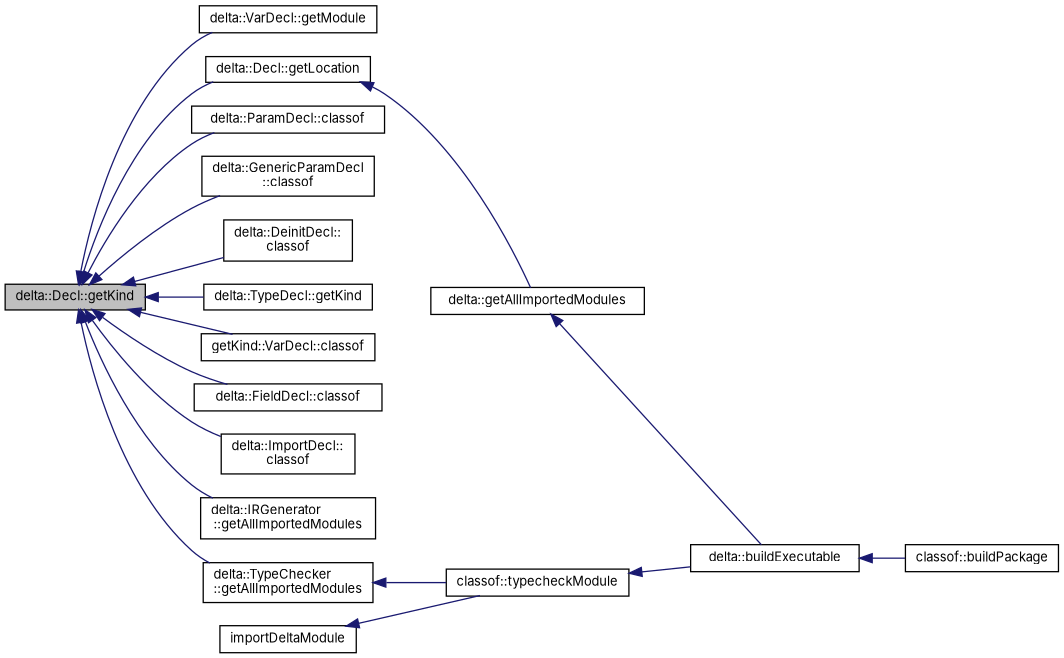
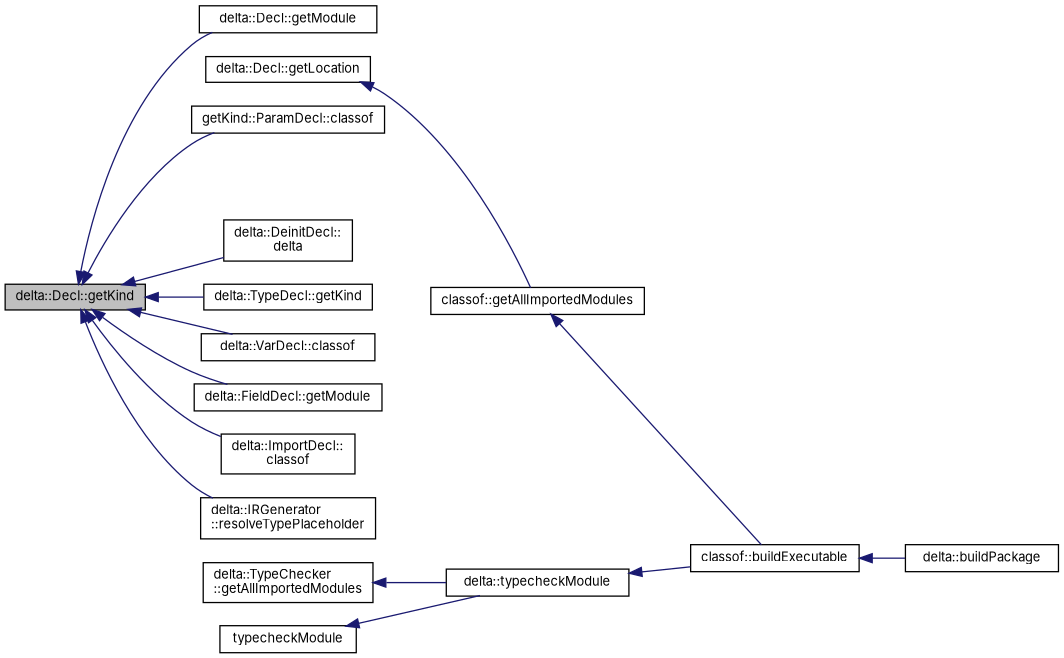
(288, 19) -> (288, 19)
(288, 120) -> (288, 120)
(131, 164) -> none
(288, 176) -> none
(288, 241) -> (288, 241)
(538, 301) -> (538, 301)
(288, 347) -> (288, 347)
(288, 397) -> (288, 397)
(125, 455) -> none
(288, 518) -> (288, 518)
(775, 558) -> (775, 558)
(982, 558) -> (982, 558)
(538, 583) -> (538, 583)
(288, 639) -> (288, 639)
